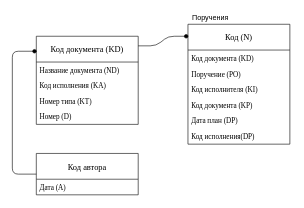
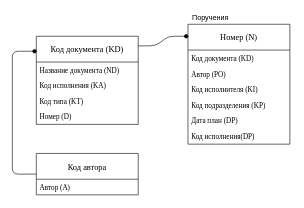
(239, 38) -> (239, 38)
(219, 74) -> (211, 74)
(68, 101) -> (64, 101)
(226, 106) -> (234, 106)
(55, 188) -> (57, 188)
